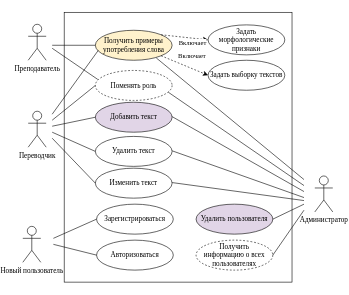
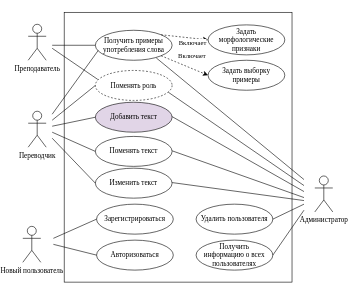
(134, 45) -> (134, 45)
(246, 75) -> (246, 75)
(134, 152) -> (134, 152)
(234, 219) -> (234, 219)
(234, 255) -> (234, 255)
